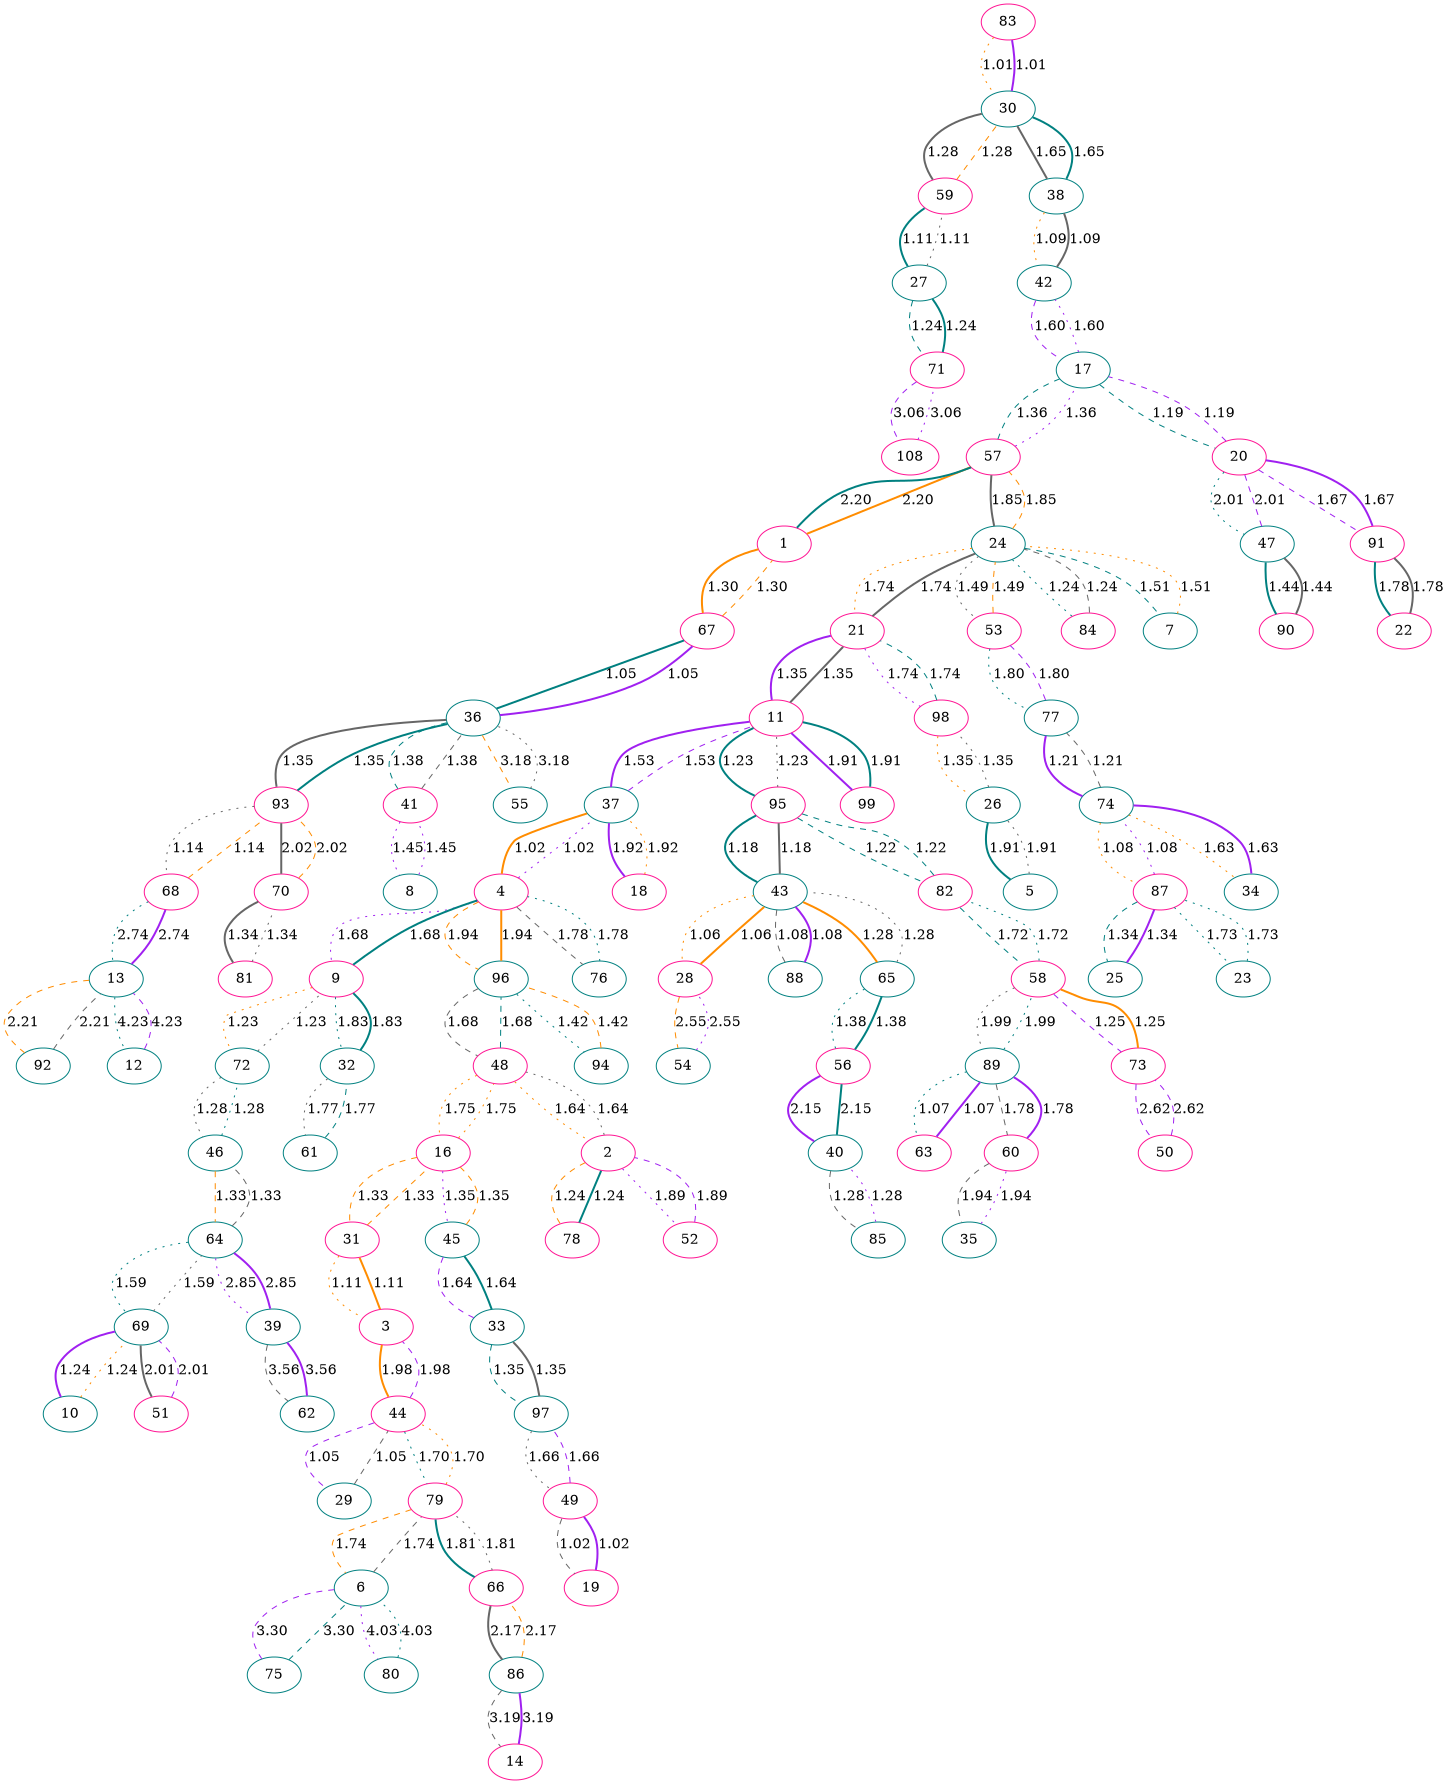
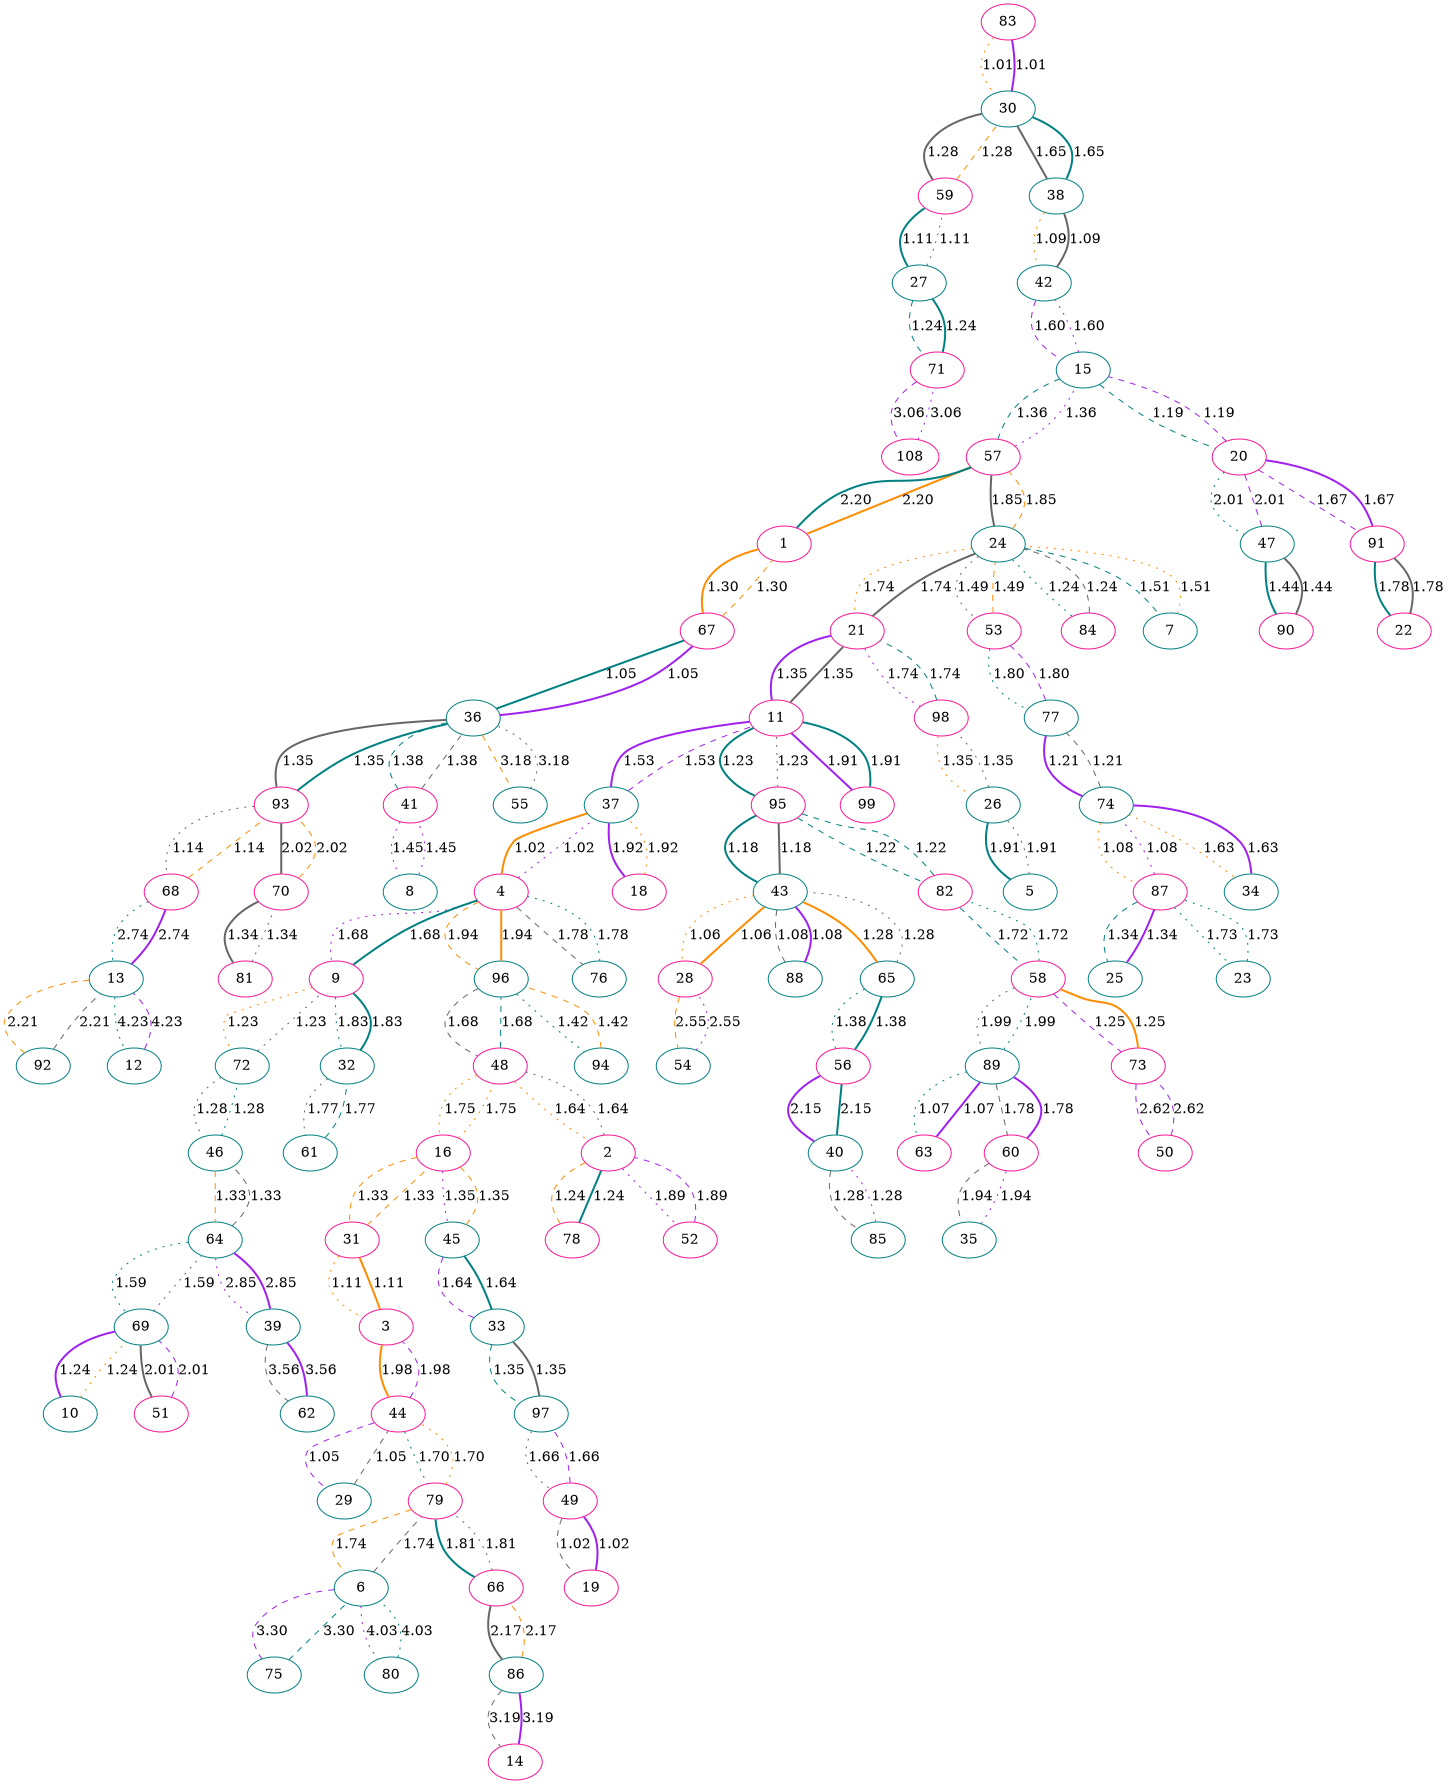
(1083, 370) -> (1083, 370)
